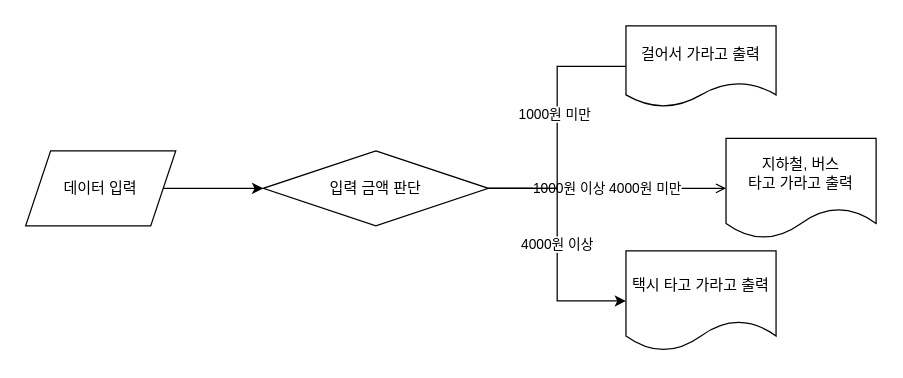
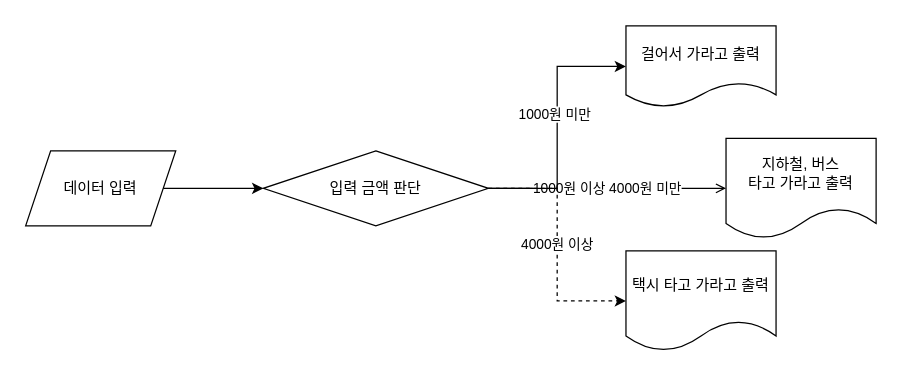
(620, 66) -> (616, 66)
(562, 301) -> (562, 301)
